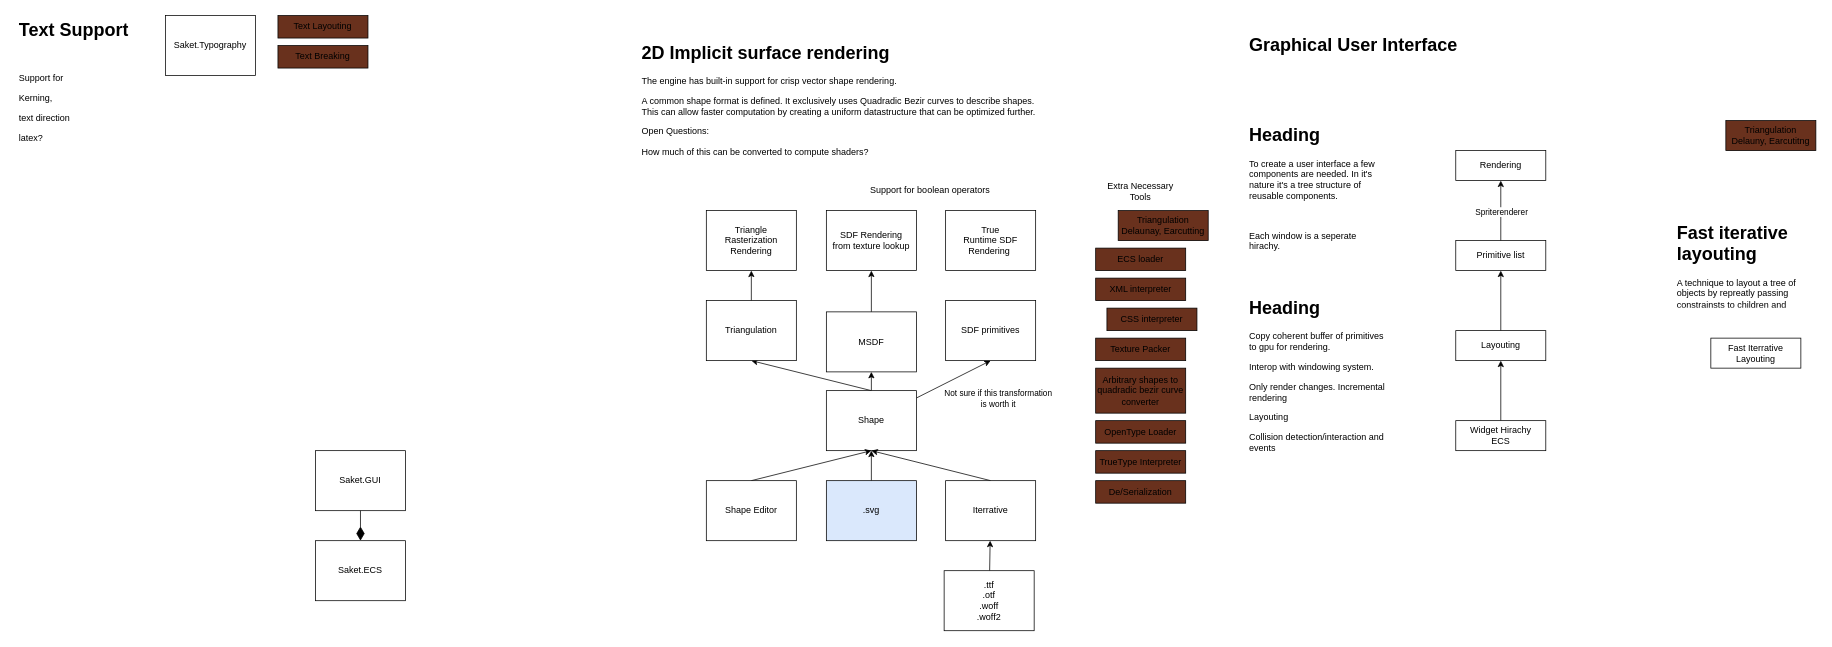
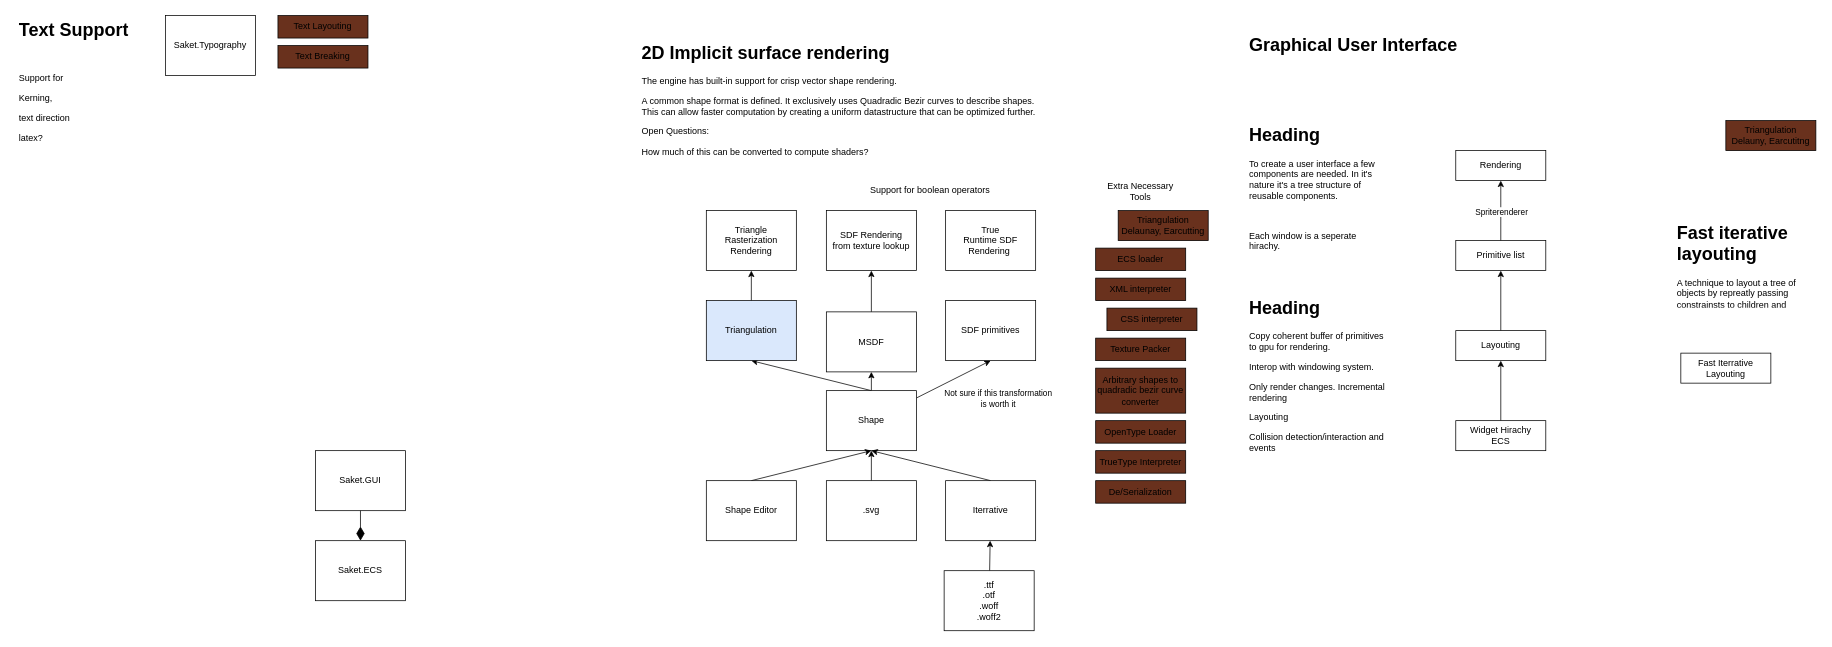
(751, 330) -> (751, 330)
(1755, 353) -> (1725, 368)
(871, 510) -> (871, 510)
